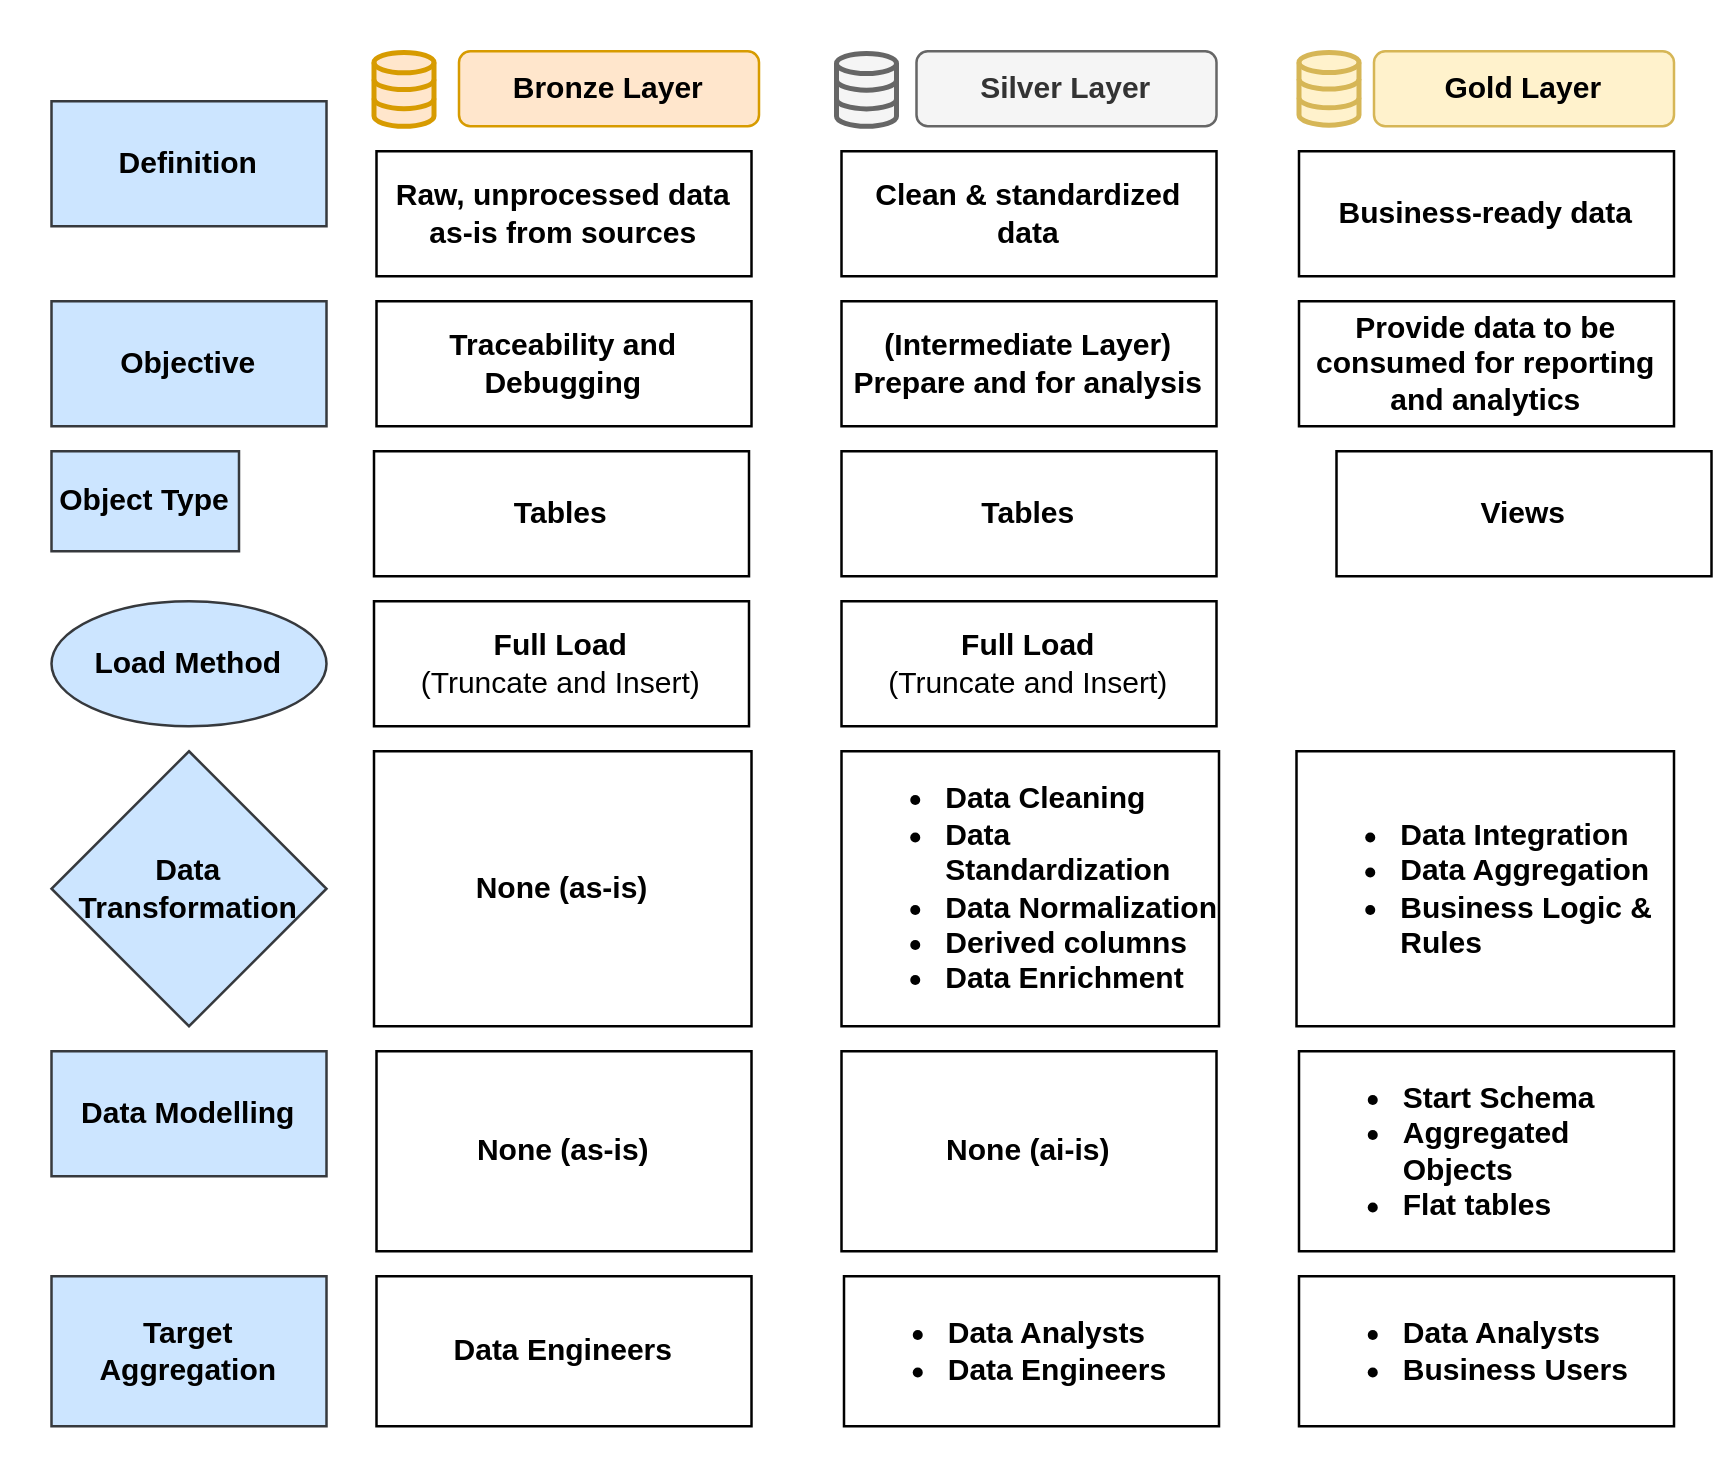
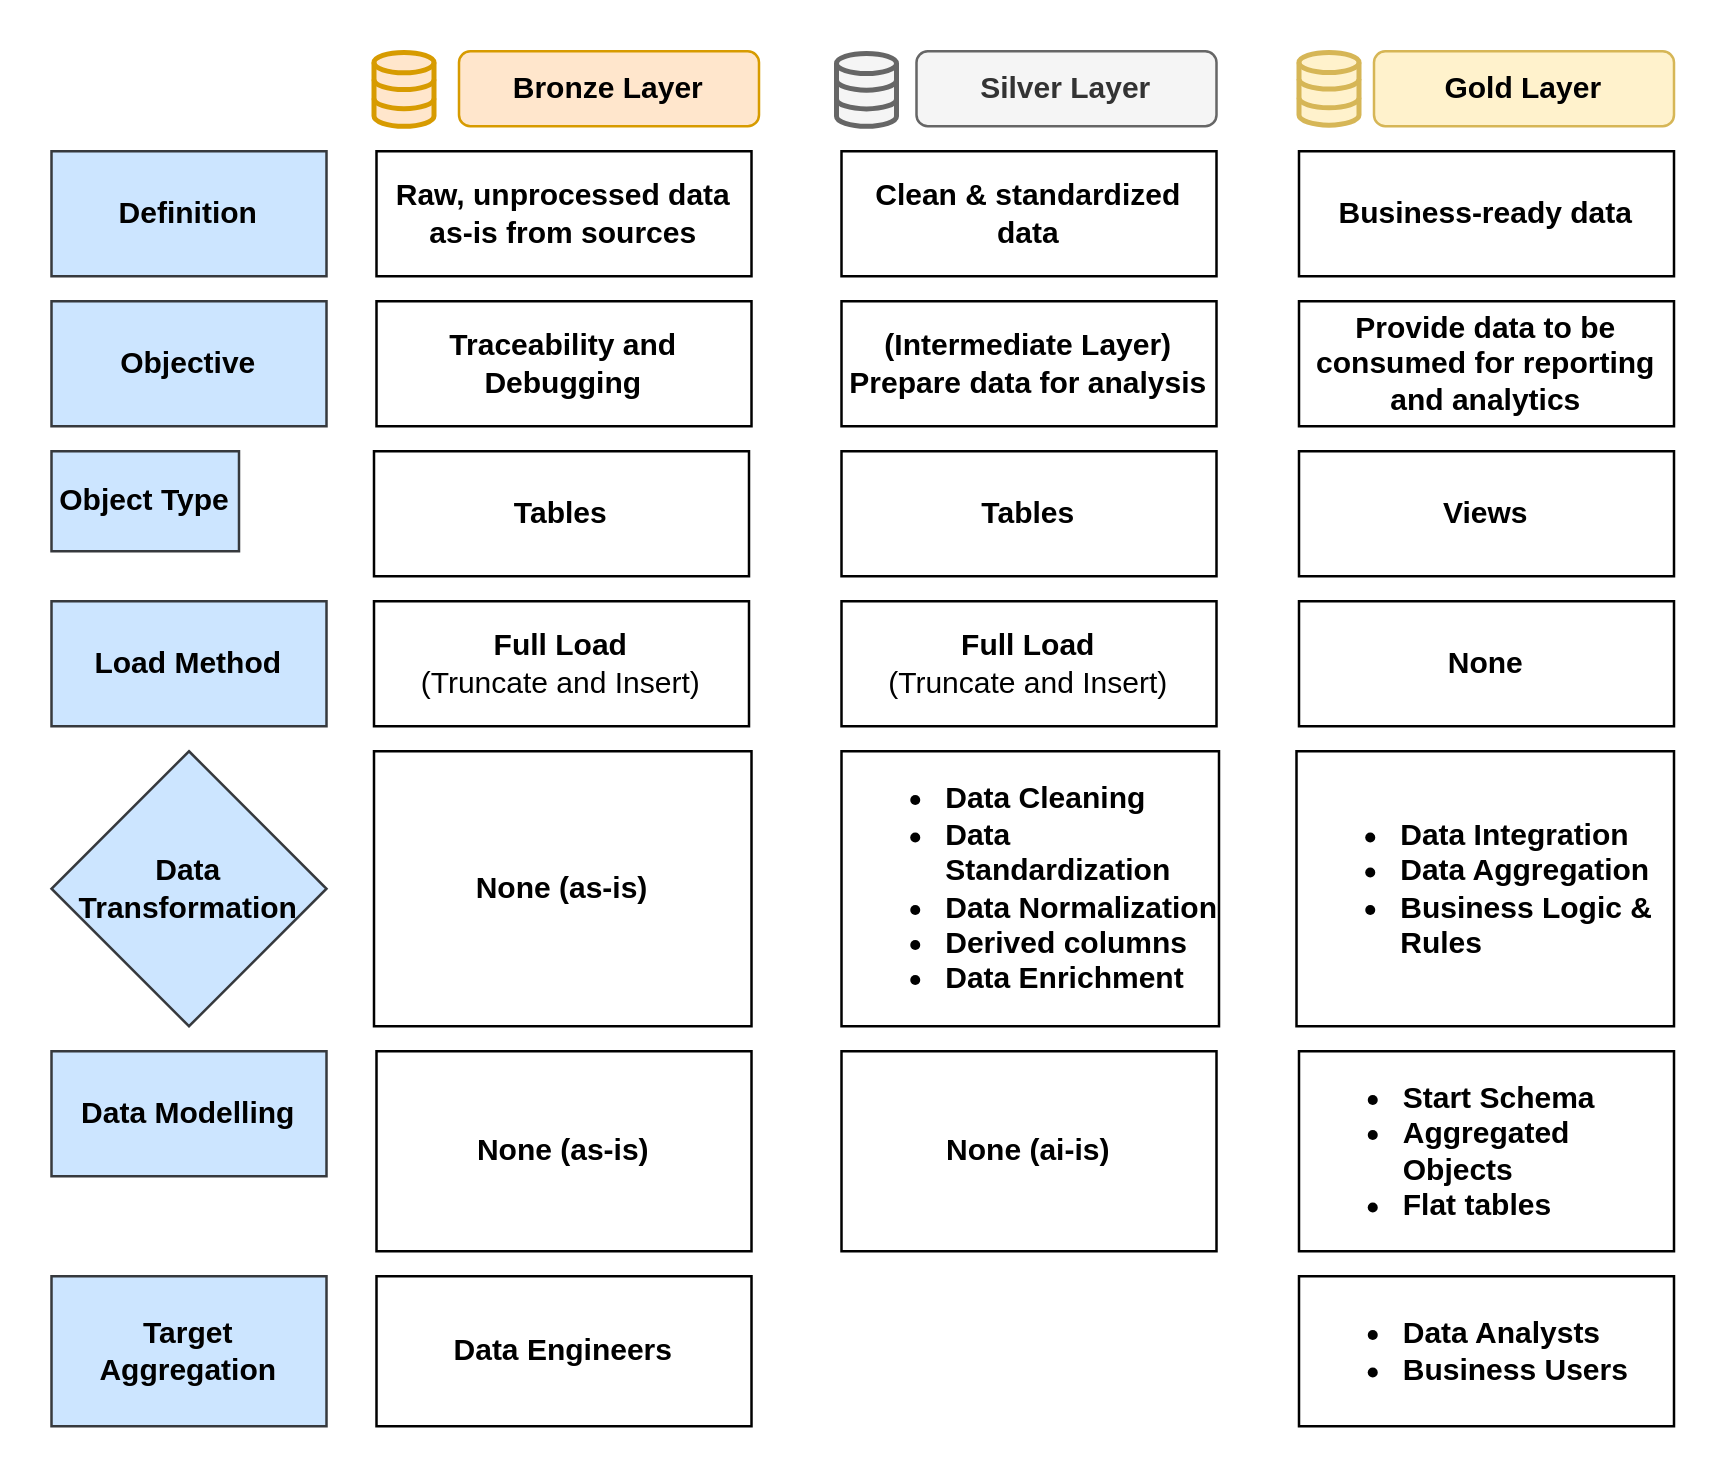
(189, 164) -> (189, 214)
(1029, 364) -> (1029, 364)
(1524, 514) -> (1486, 514)
(189, 664) -> (189, 664)
none -> (1486, 664)
(1031, 1351) -> none
